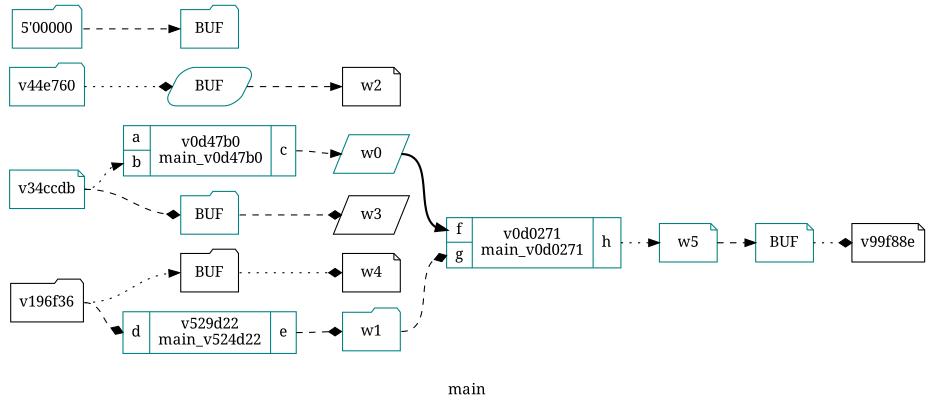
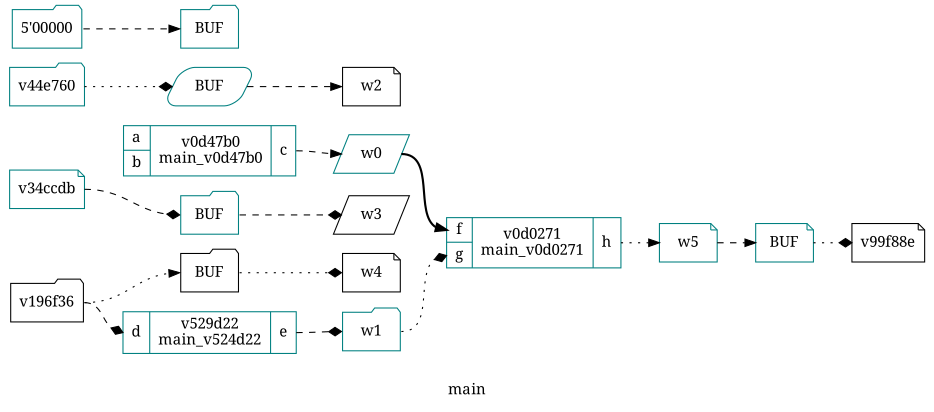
(101, 181) -> none
(423, 300) -> (423, 300)
